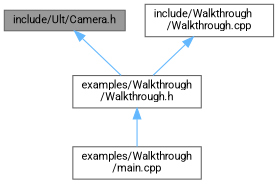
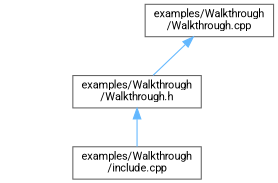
(65, 21) -> none
(209, 21) -> (209, 21)
(137, 163) -> (137, 163)
